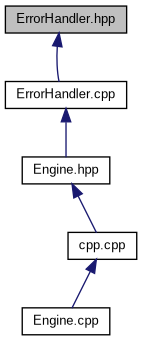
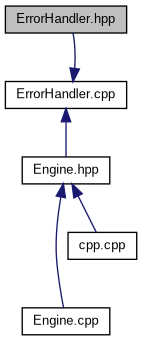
(57, 64) -> (75, 51)
(81, 290) -> (56, 253)
